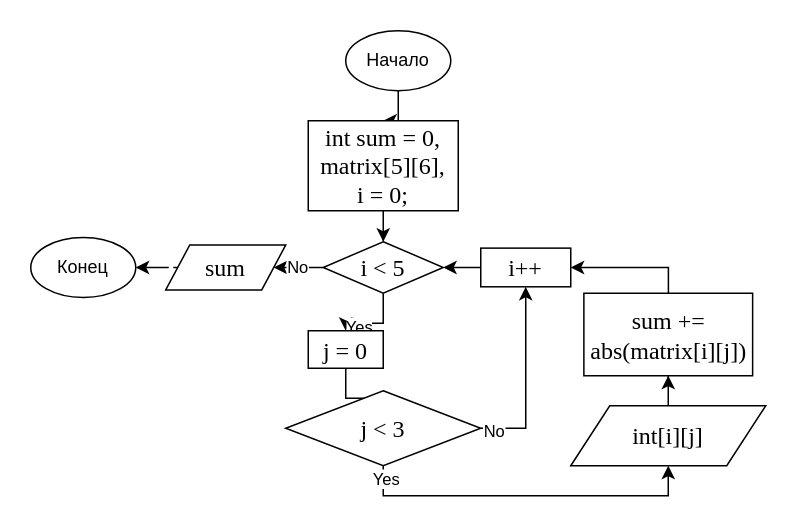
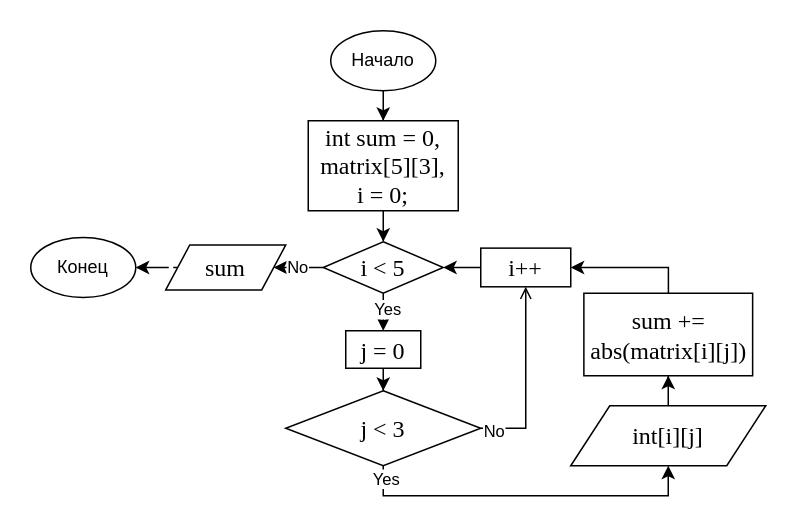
(398, 61) -> (383, 61)
(383, 166) -> (383, 166)
(526, 298) -> (526, 296)
(346, 350) -> (383, 350)
